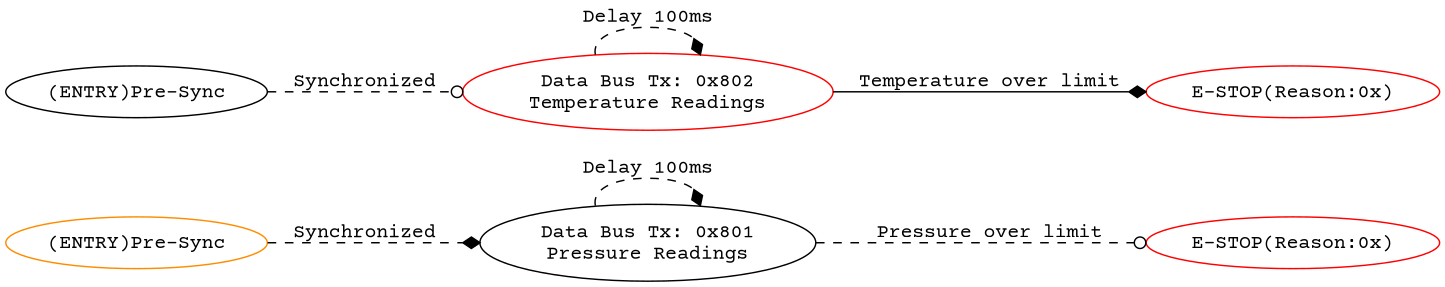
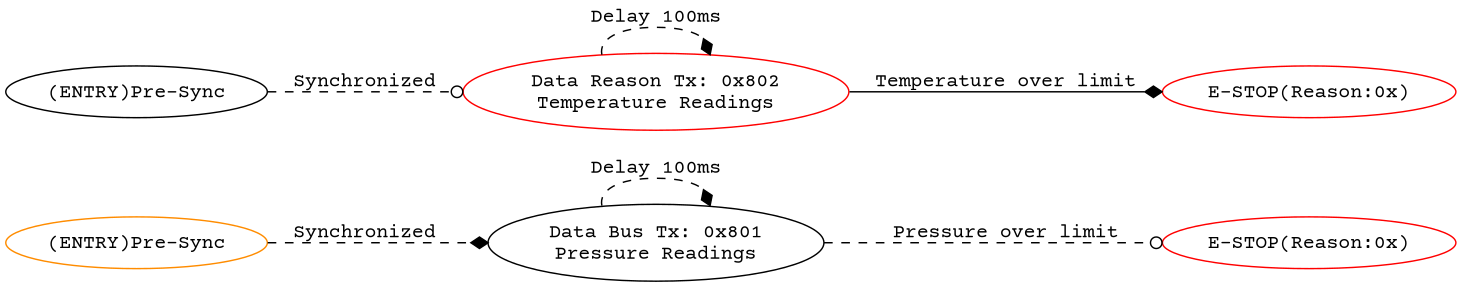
(648, 92) -> (656, 92)
